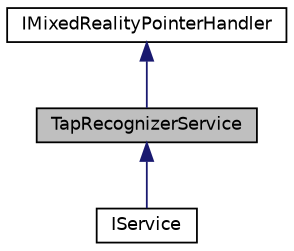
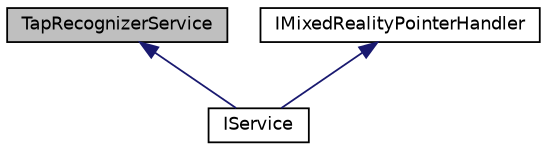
(147, 85) -> (322, 80)
